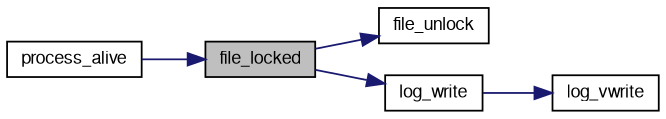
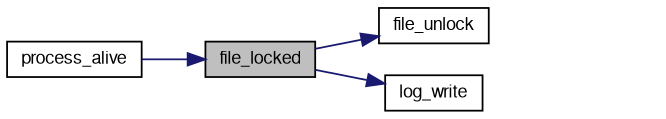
(606, 93) -> none
